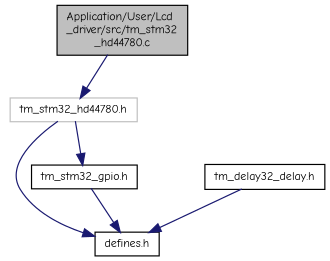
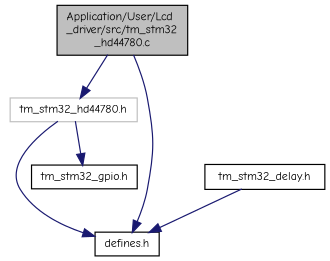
(265, 177) -> (265, 177)
(102, 205) -> (153, 138)
